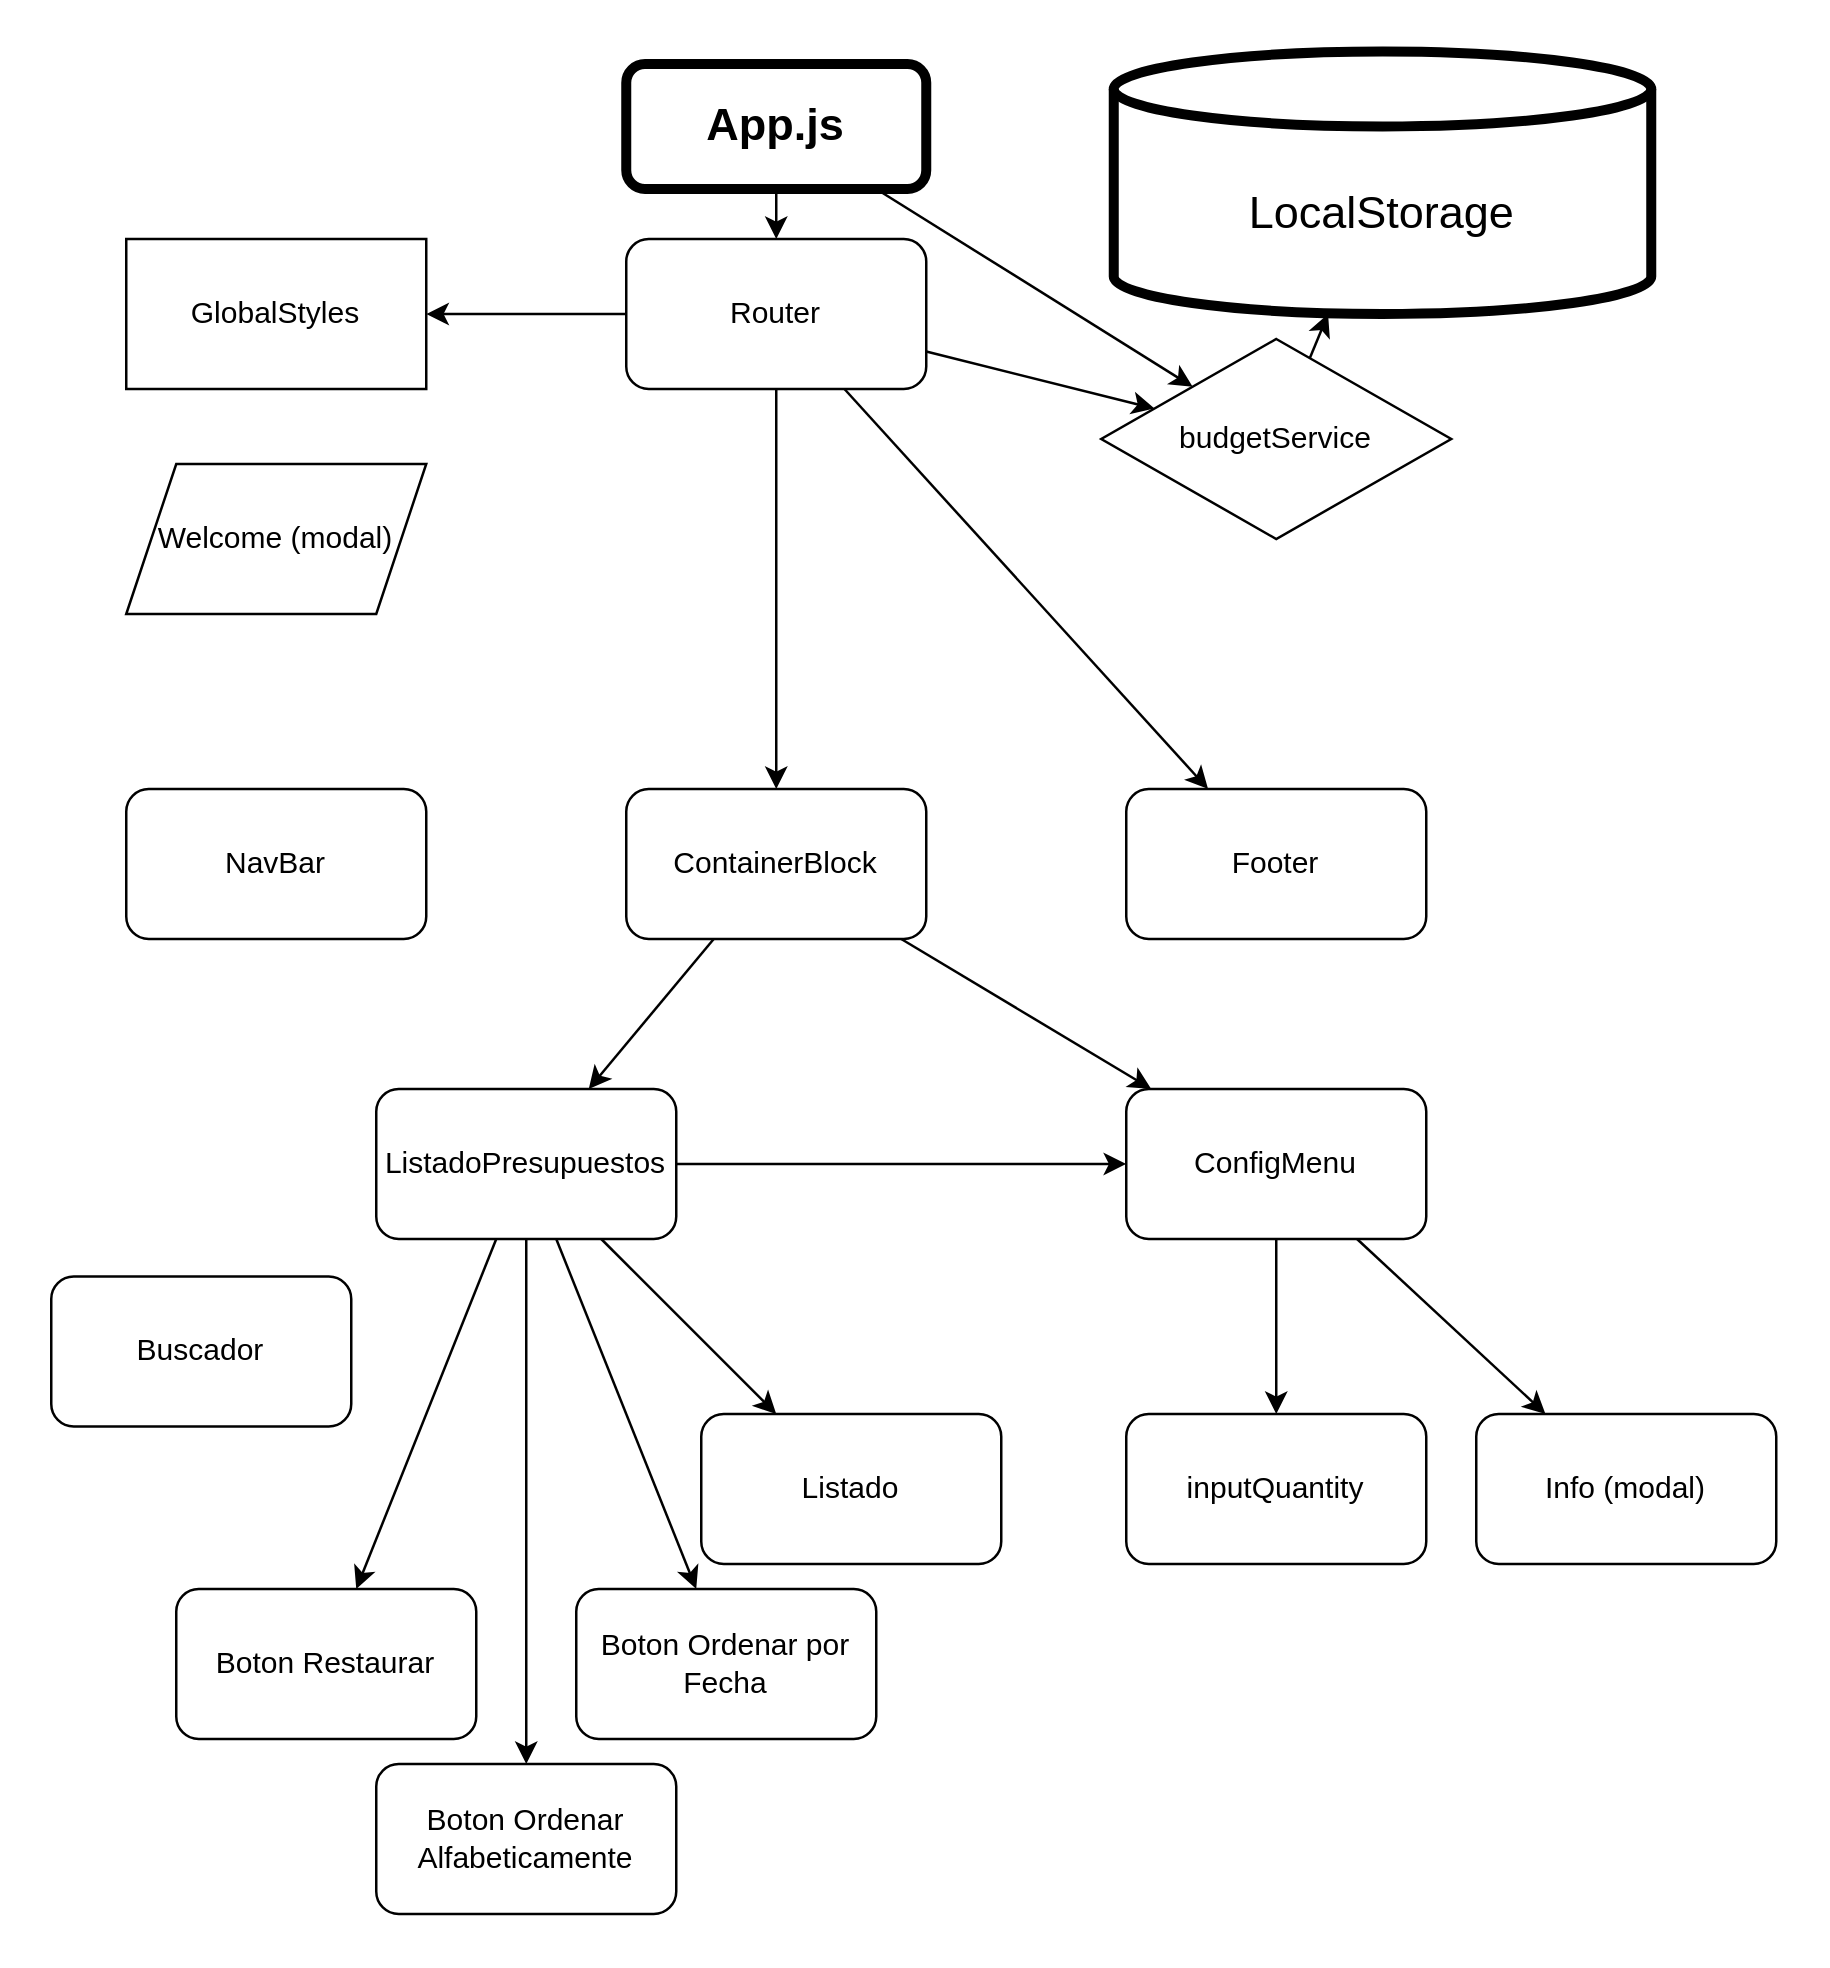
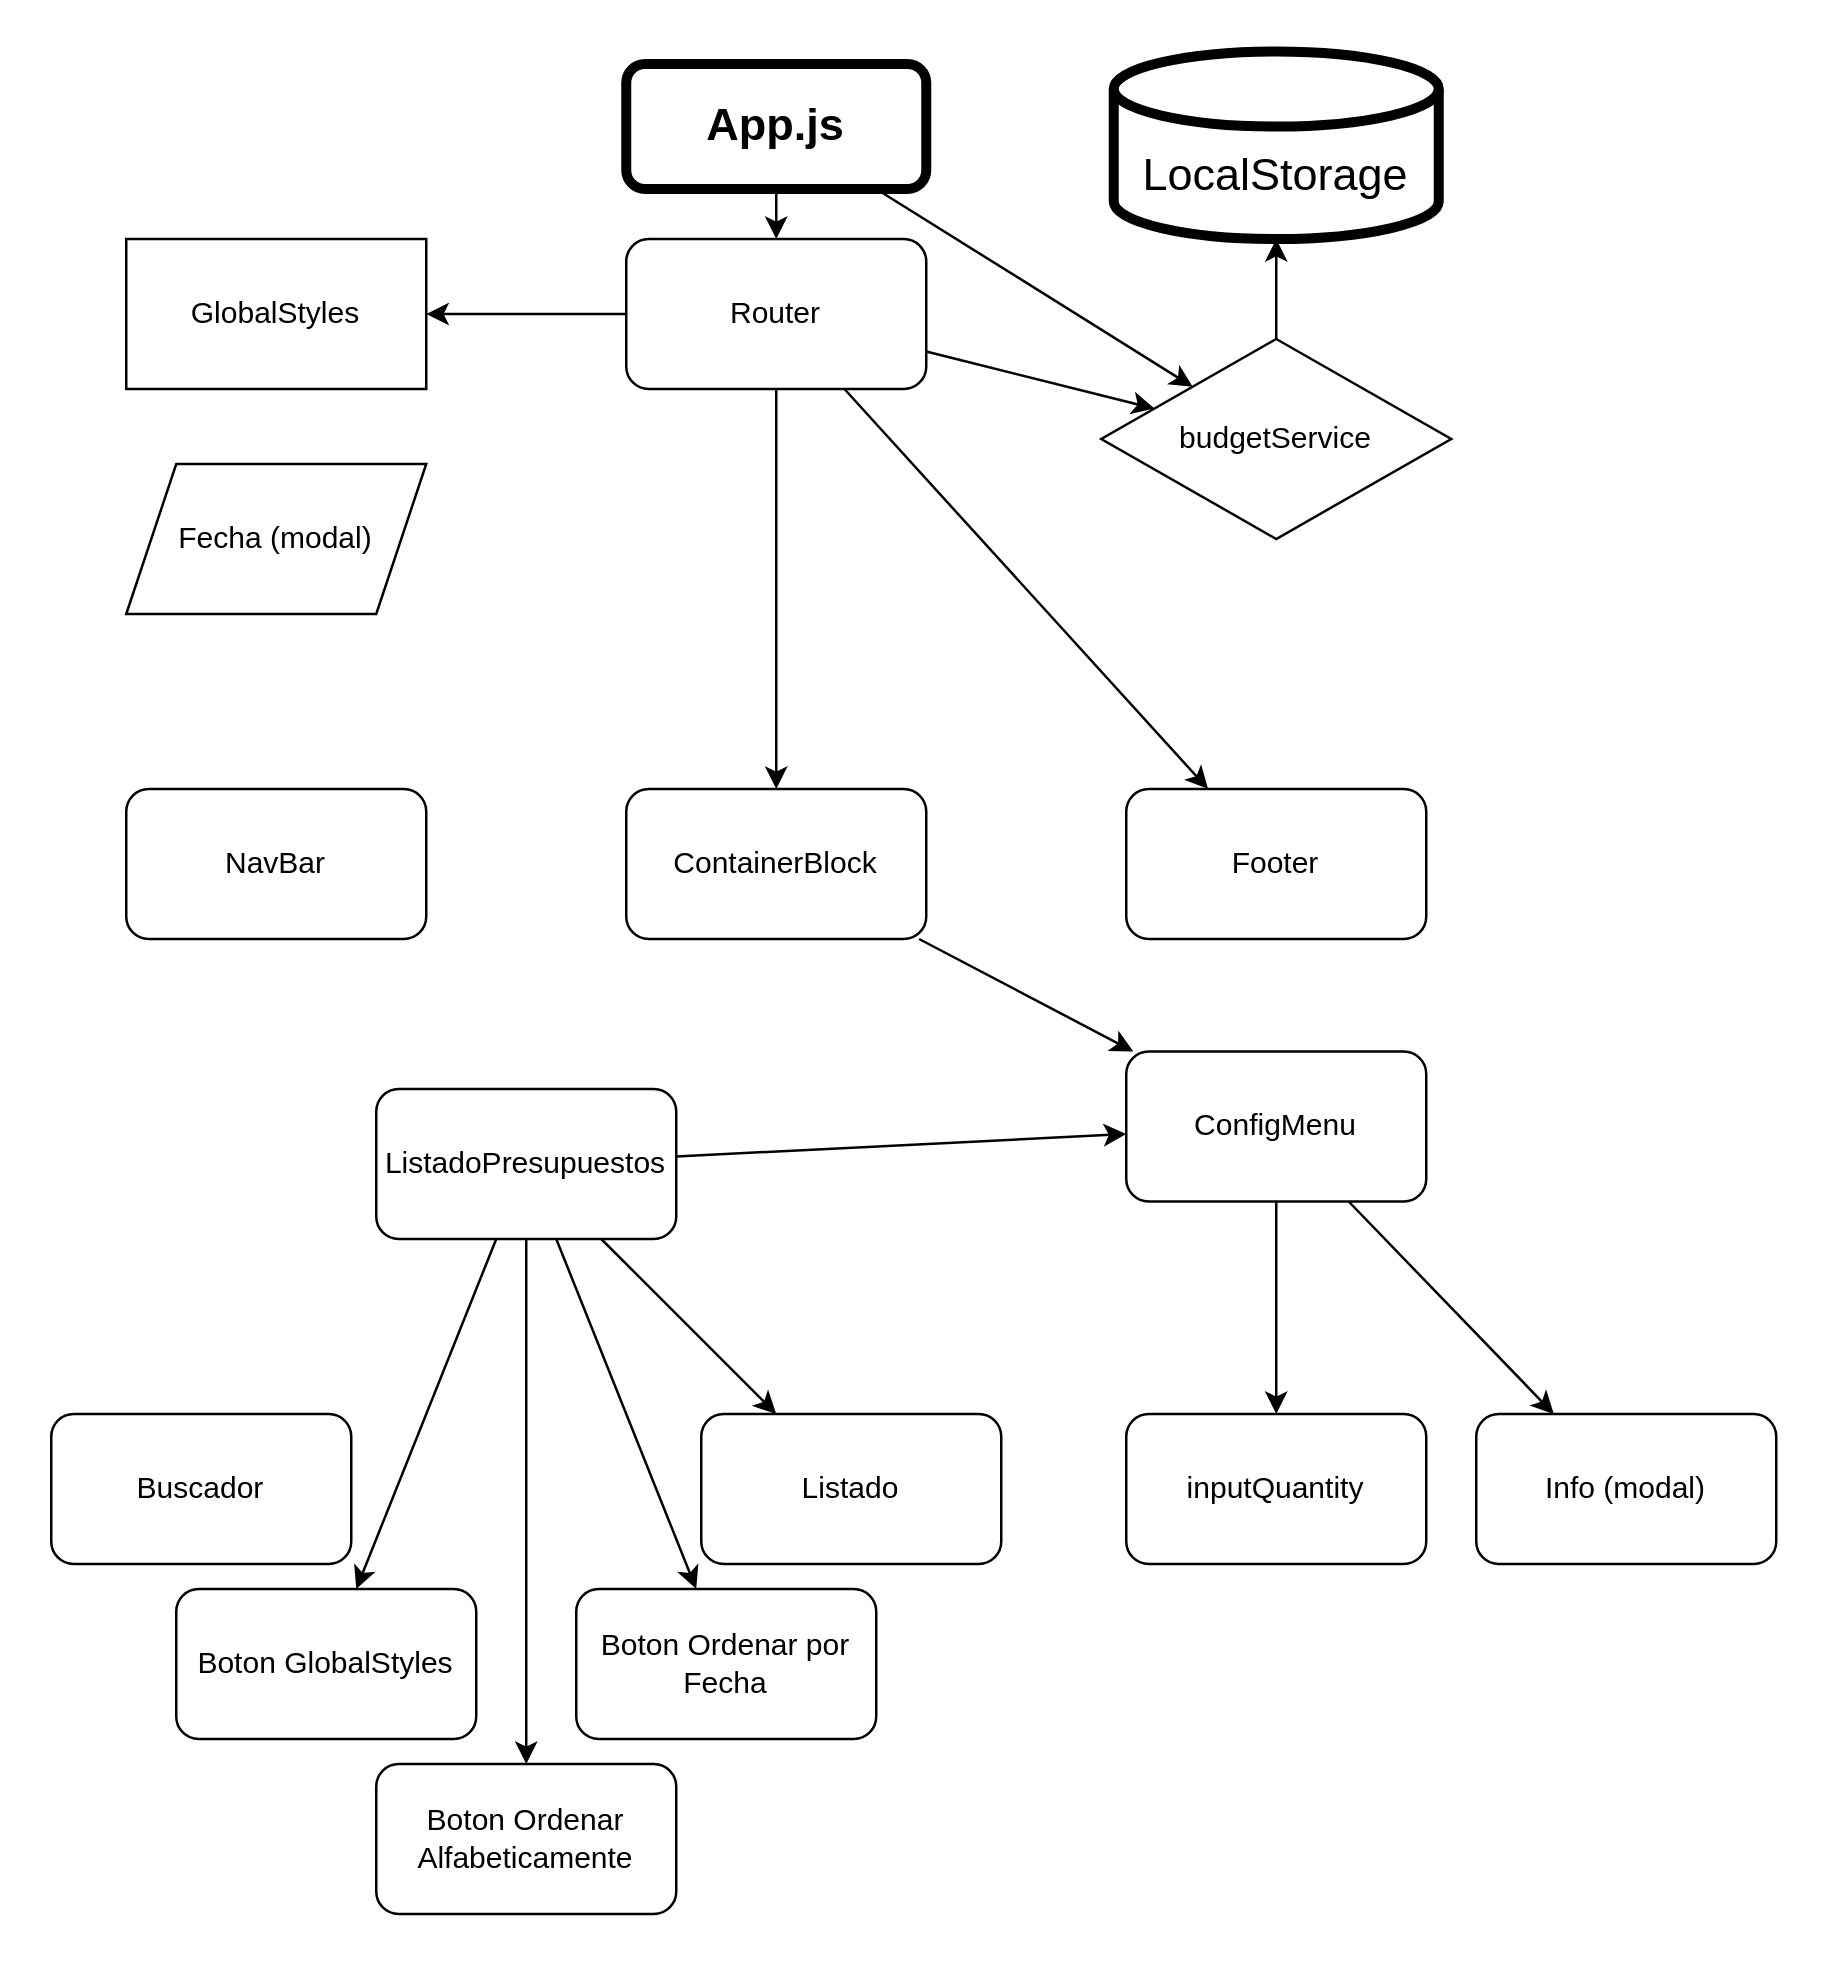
(1383, 183) -> (1276, 145)
(276, 539) -> (276, 539)
(657, 1007) -> none
(1276, 1164) -> (1276, 1126)
(201, 1351) -> (201, 1489)
(326, 1664) -> (326, 1664)
